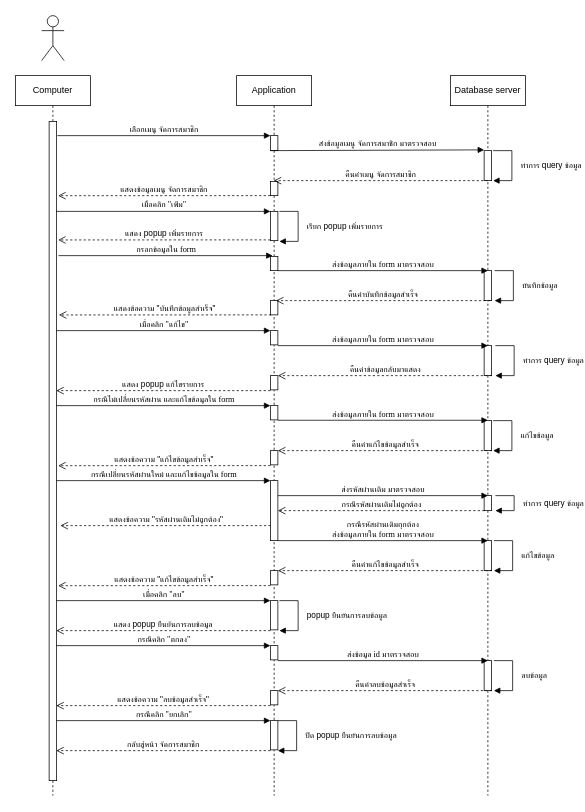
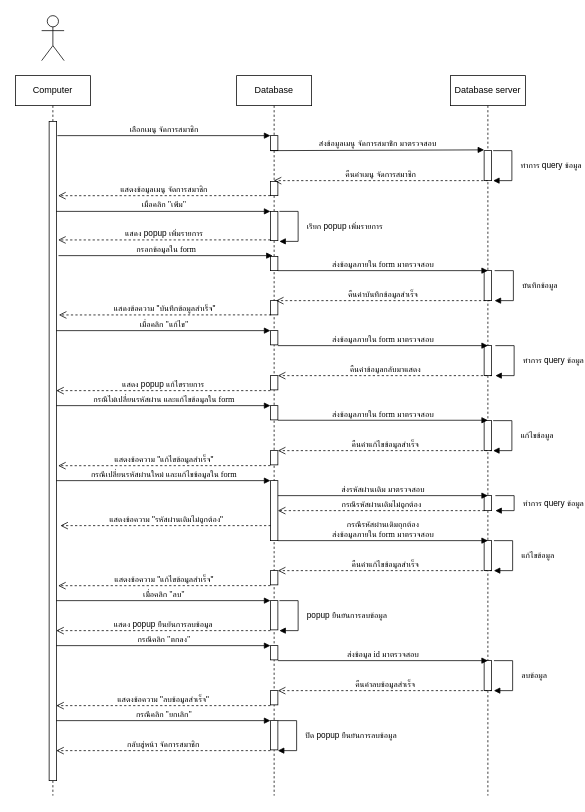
(274, 90) -> (274, 90)
